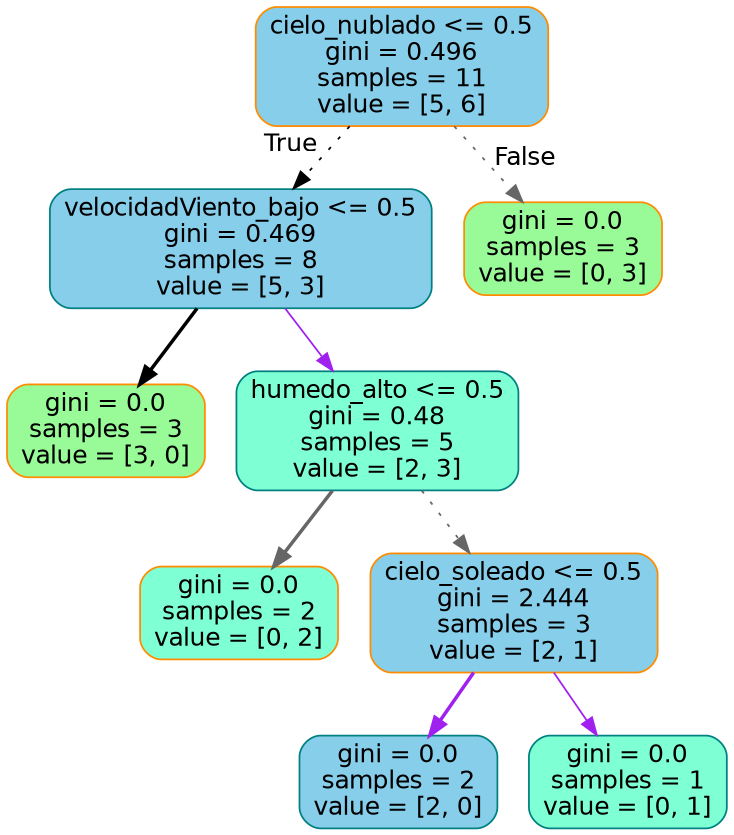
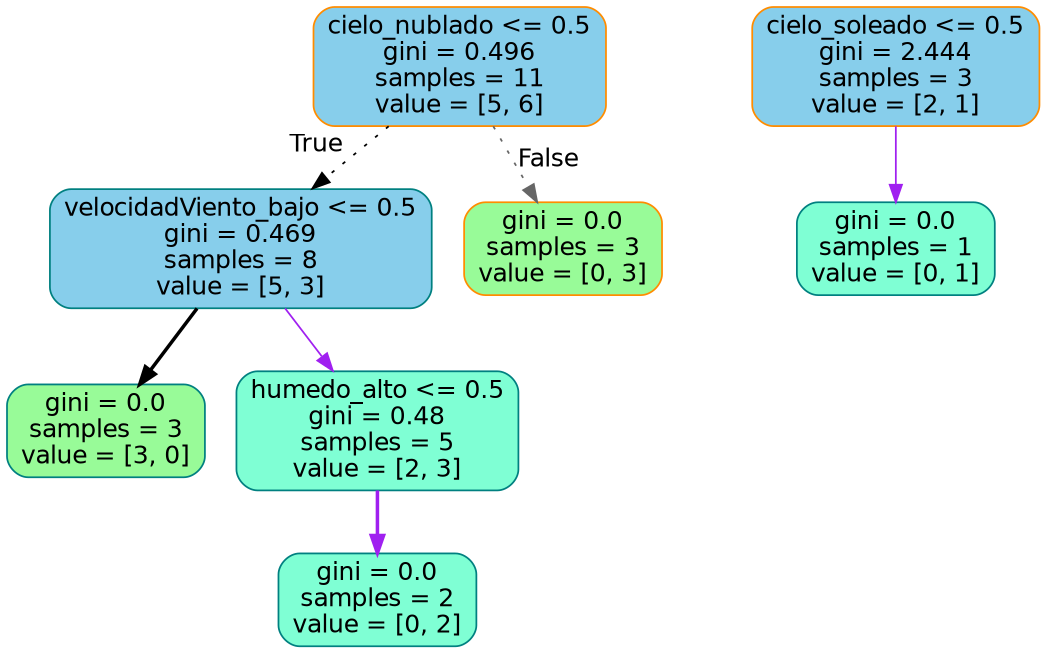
(106, 431) -> (106, 431)
(440, 515) -> none
(309, 522) -> (377, 513)
(239, 613) -> (377, 600)
(398, 782) -> none
